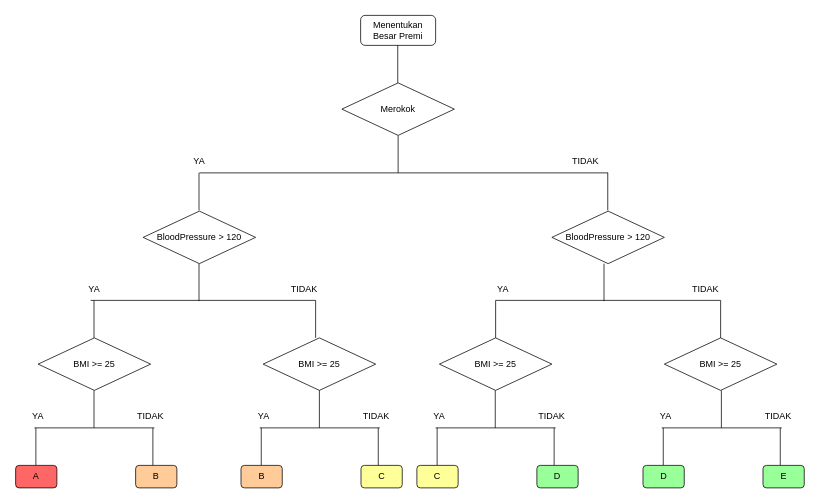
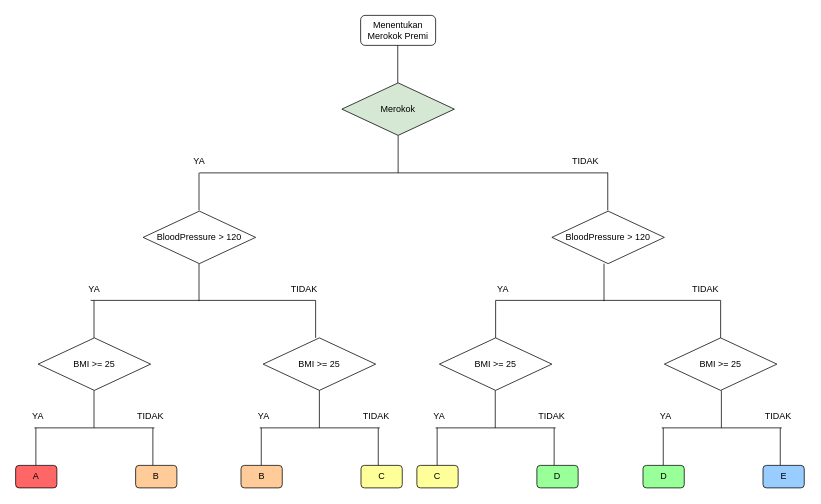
(398, 30) -> (398, 30)
(398, 109) -> (398, 109)
(783, 477) -> (783, 477)
